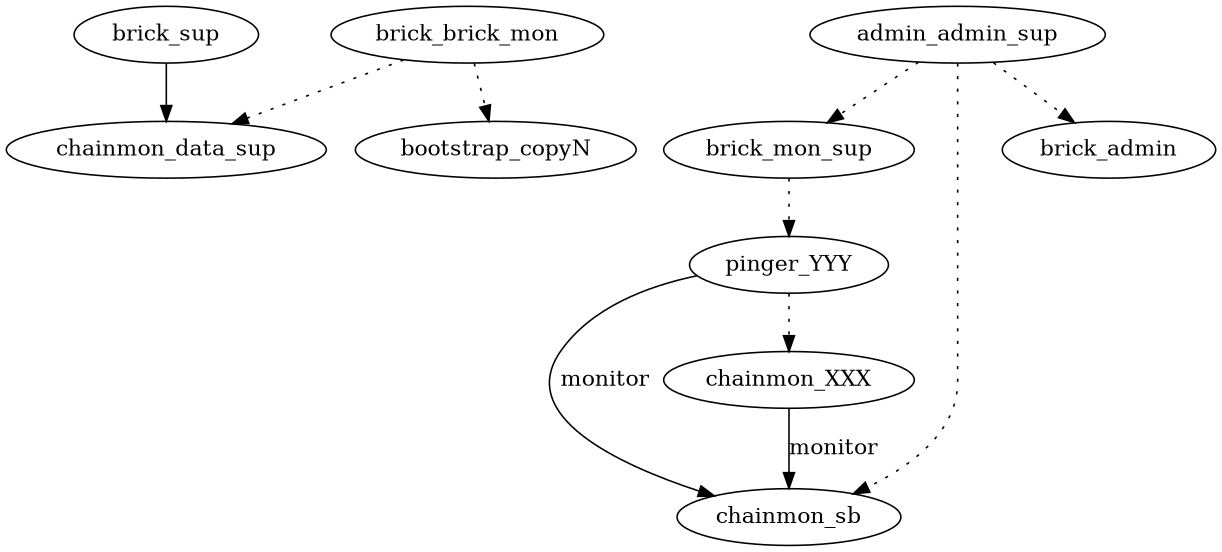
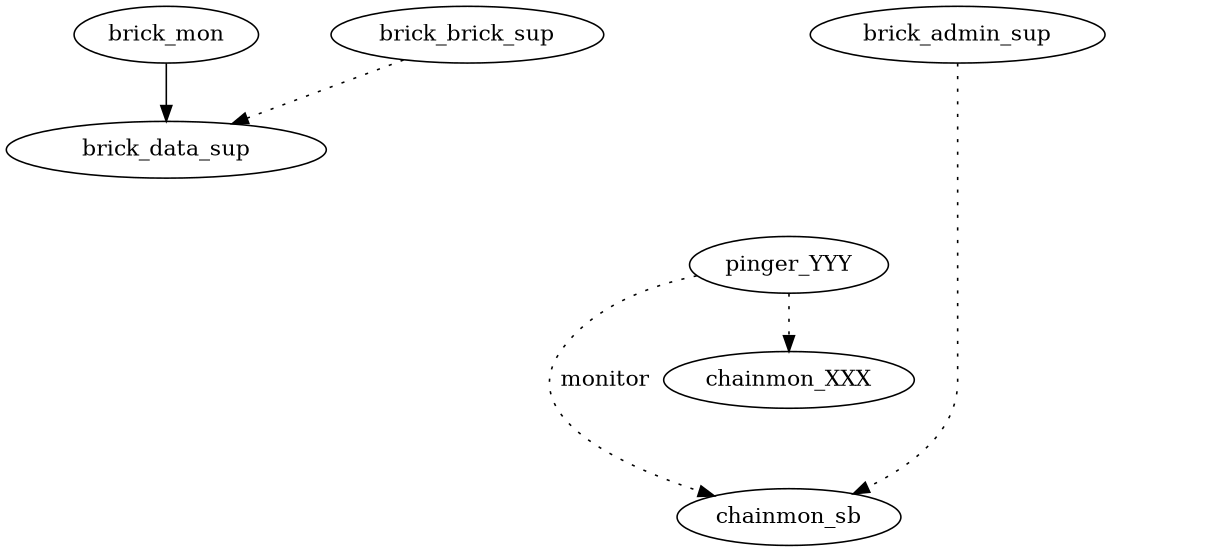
(166, 35) -> (166, 35)
(467, 35) -> (467, 35)
(958, 35) -> (958, 35)
(166, 150) -> (166, 150)
(496, 150) -> none
(789, 150) -> none
(1109, 150) -> none
(551, 383) -> (551, 383)
(789, 441) -> none
